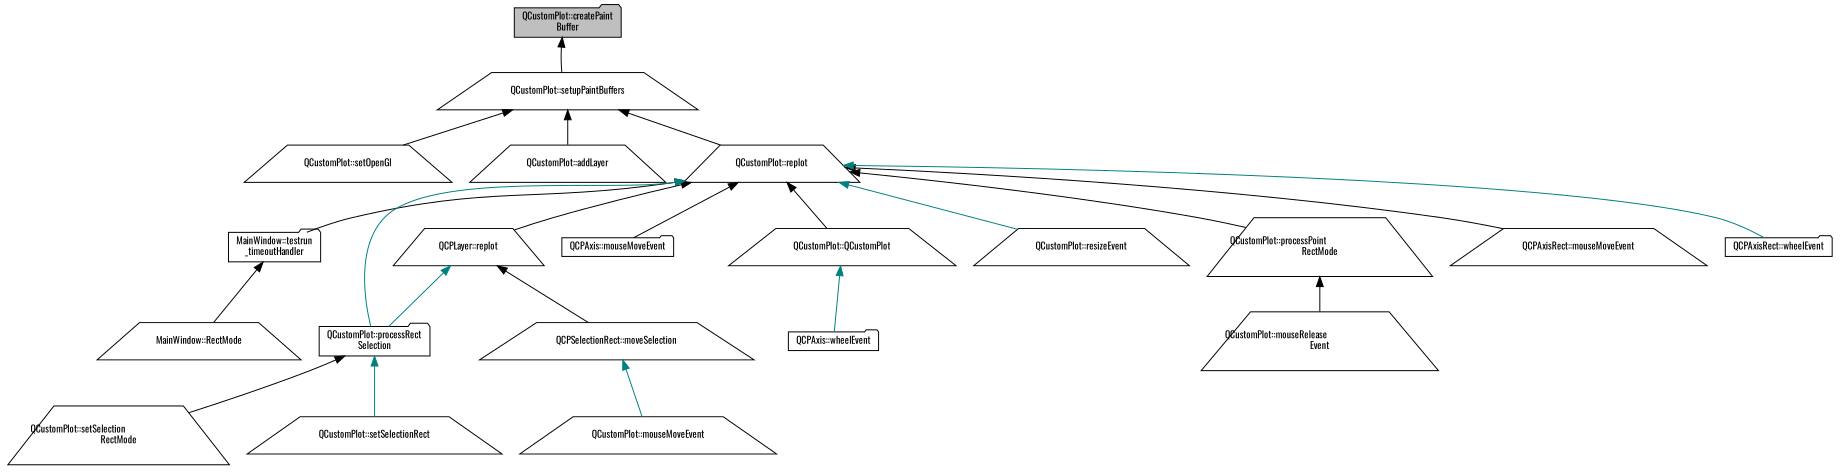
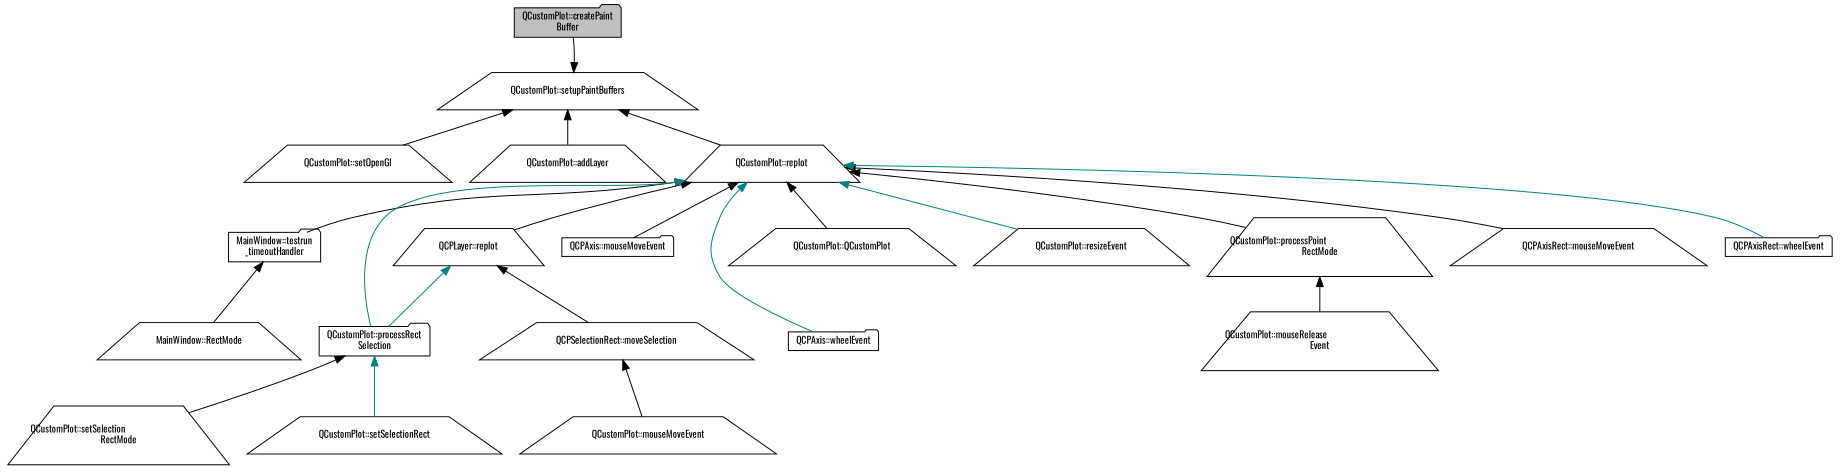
(561, 60) -> (574, 50)
(837, 304) -> (724, 281)
(634, 393) -> (634, 393)
